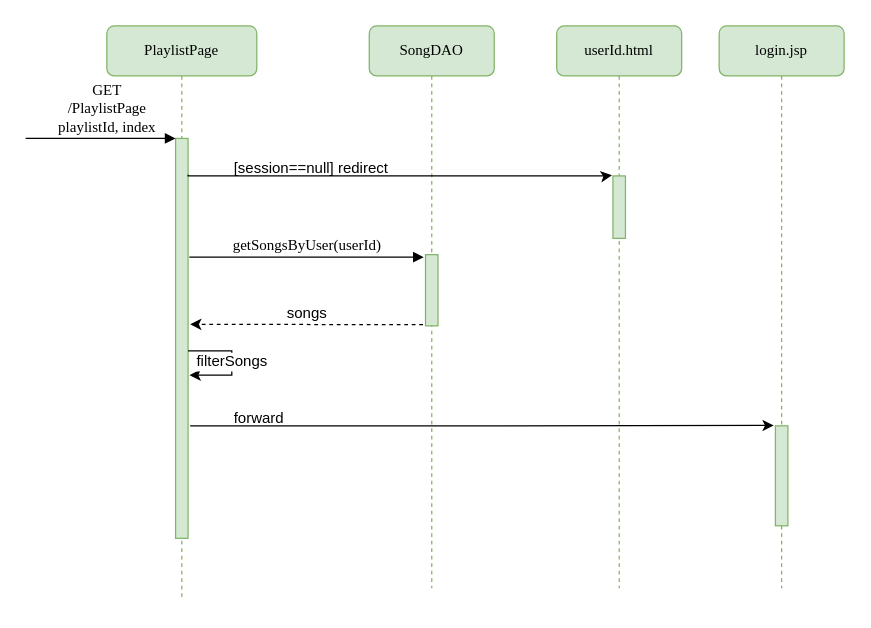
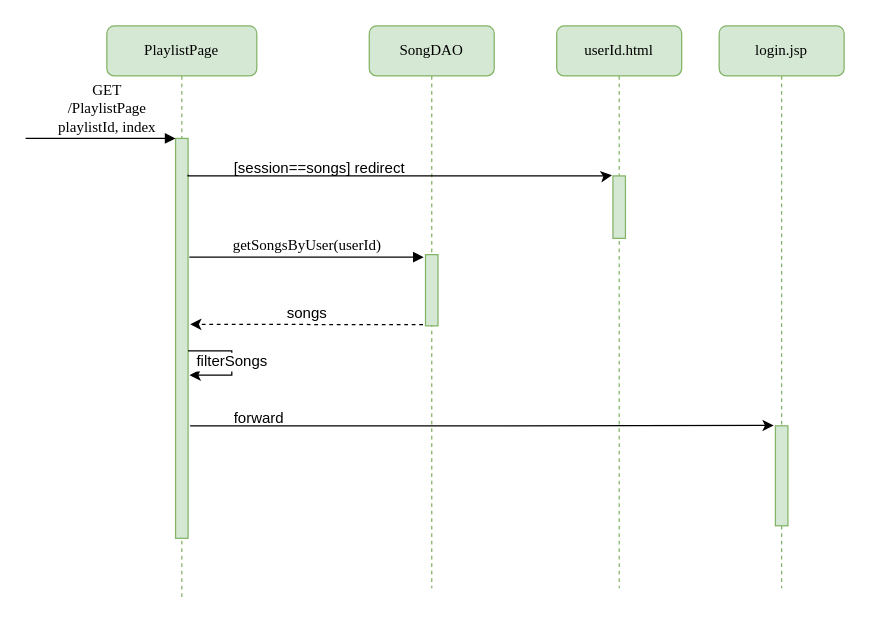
(325, 168) -> (334, 168)
